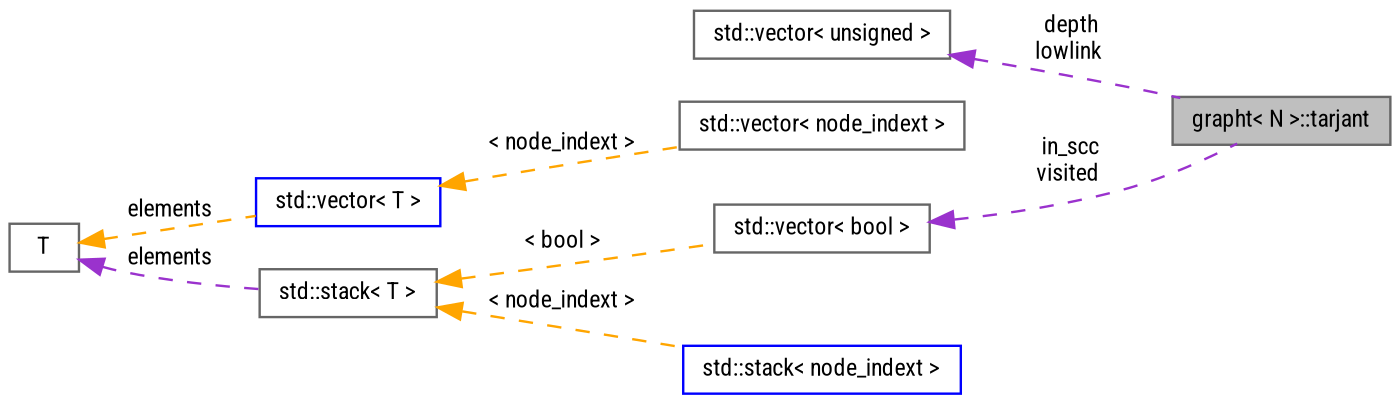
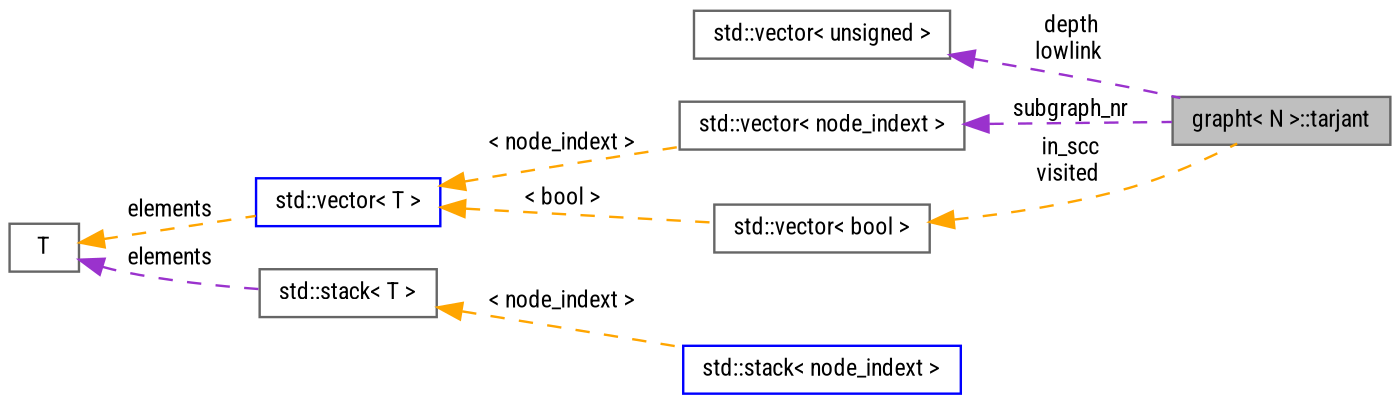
none -> (1081, 123)
(1100, 196) -> (1100, 196)
(588, 262) -> (590, 216)
